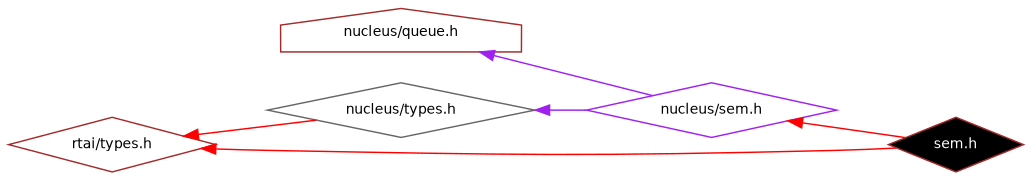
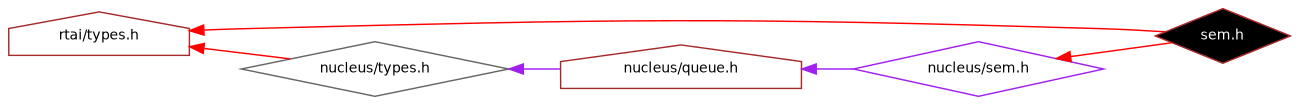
(568, 110) -> (542, 69)
(112, 145) -> (99, 36)
